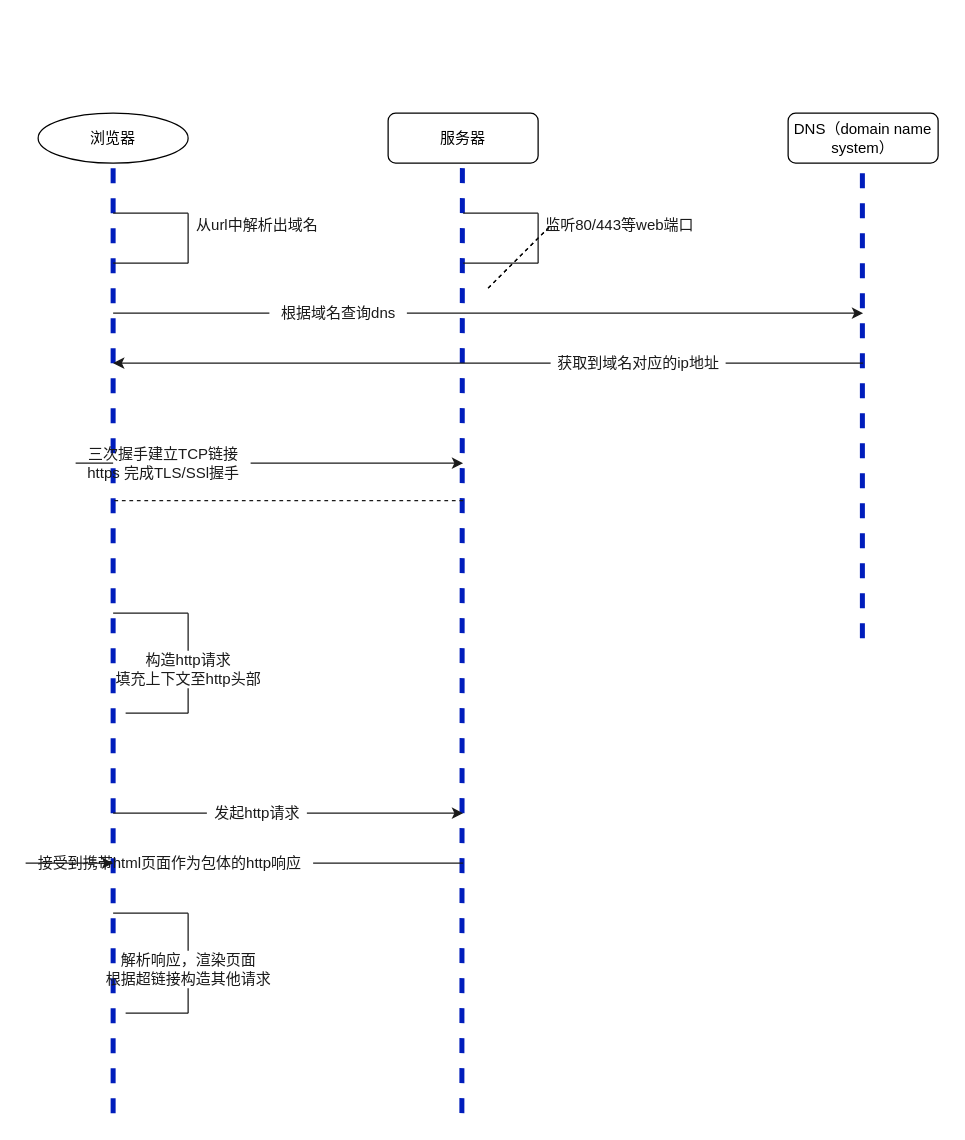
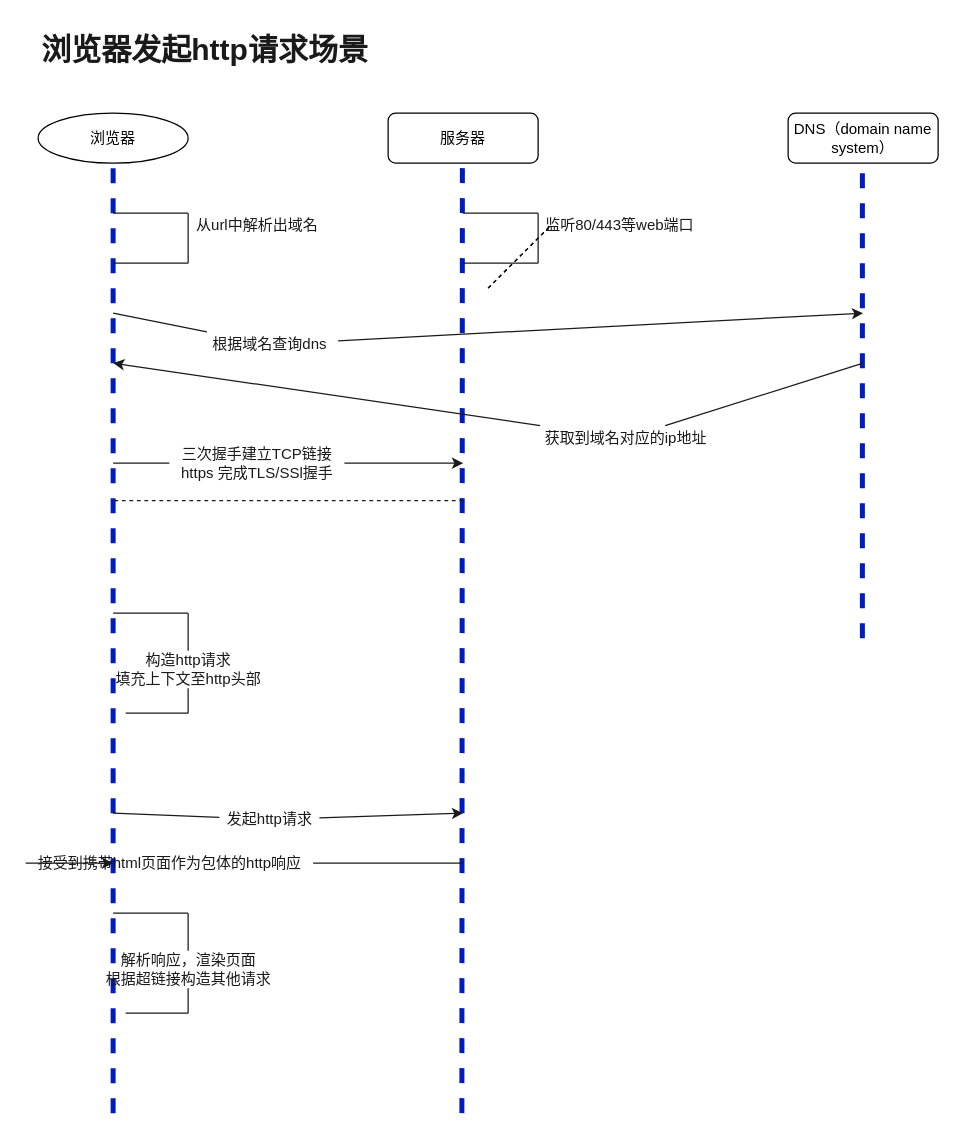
none -> (346, 51)
(338, 313) -> (269, 344)
(638, 363) -> (626, 438)
(163, 463) -> (257, 463)
(257, 813) -> (269, 819)
